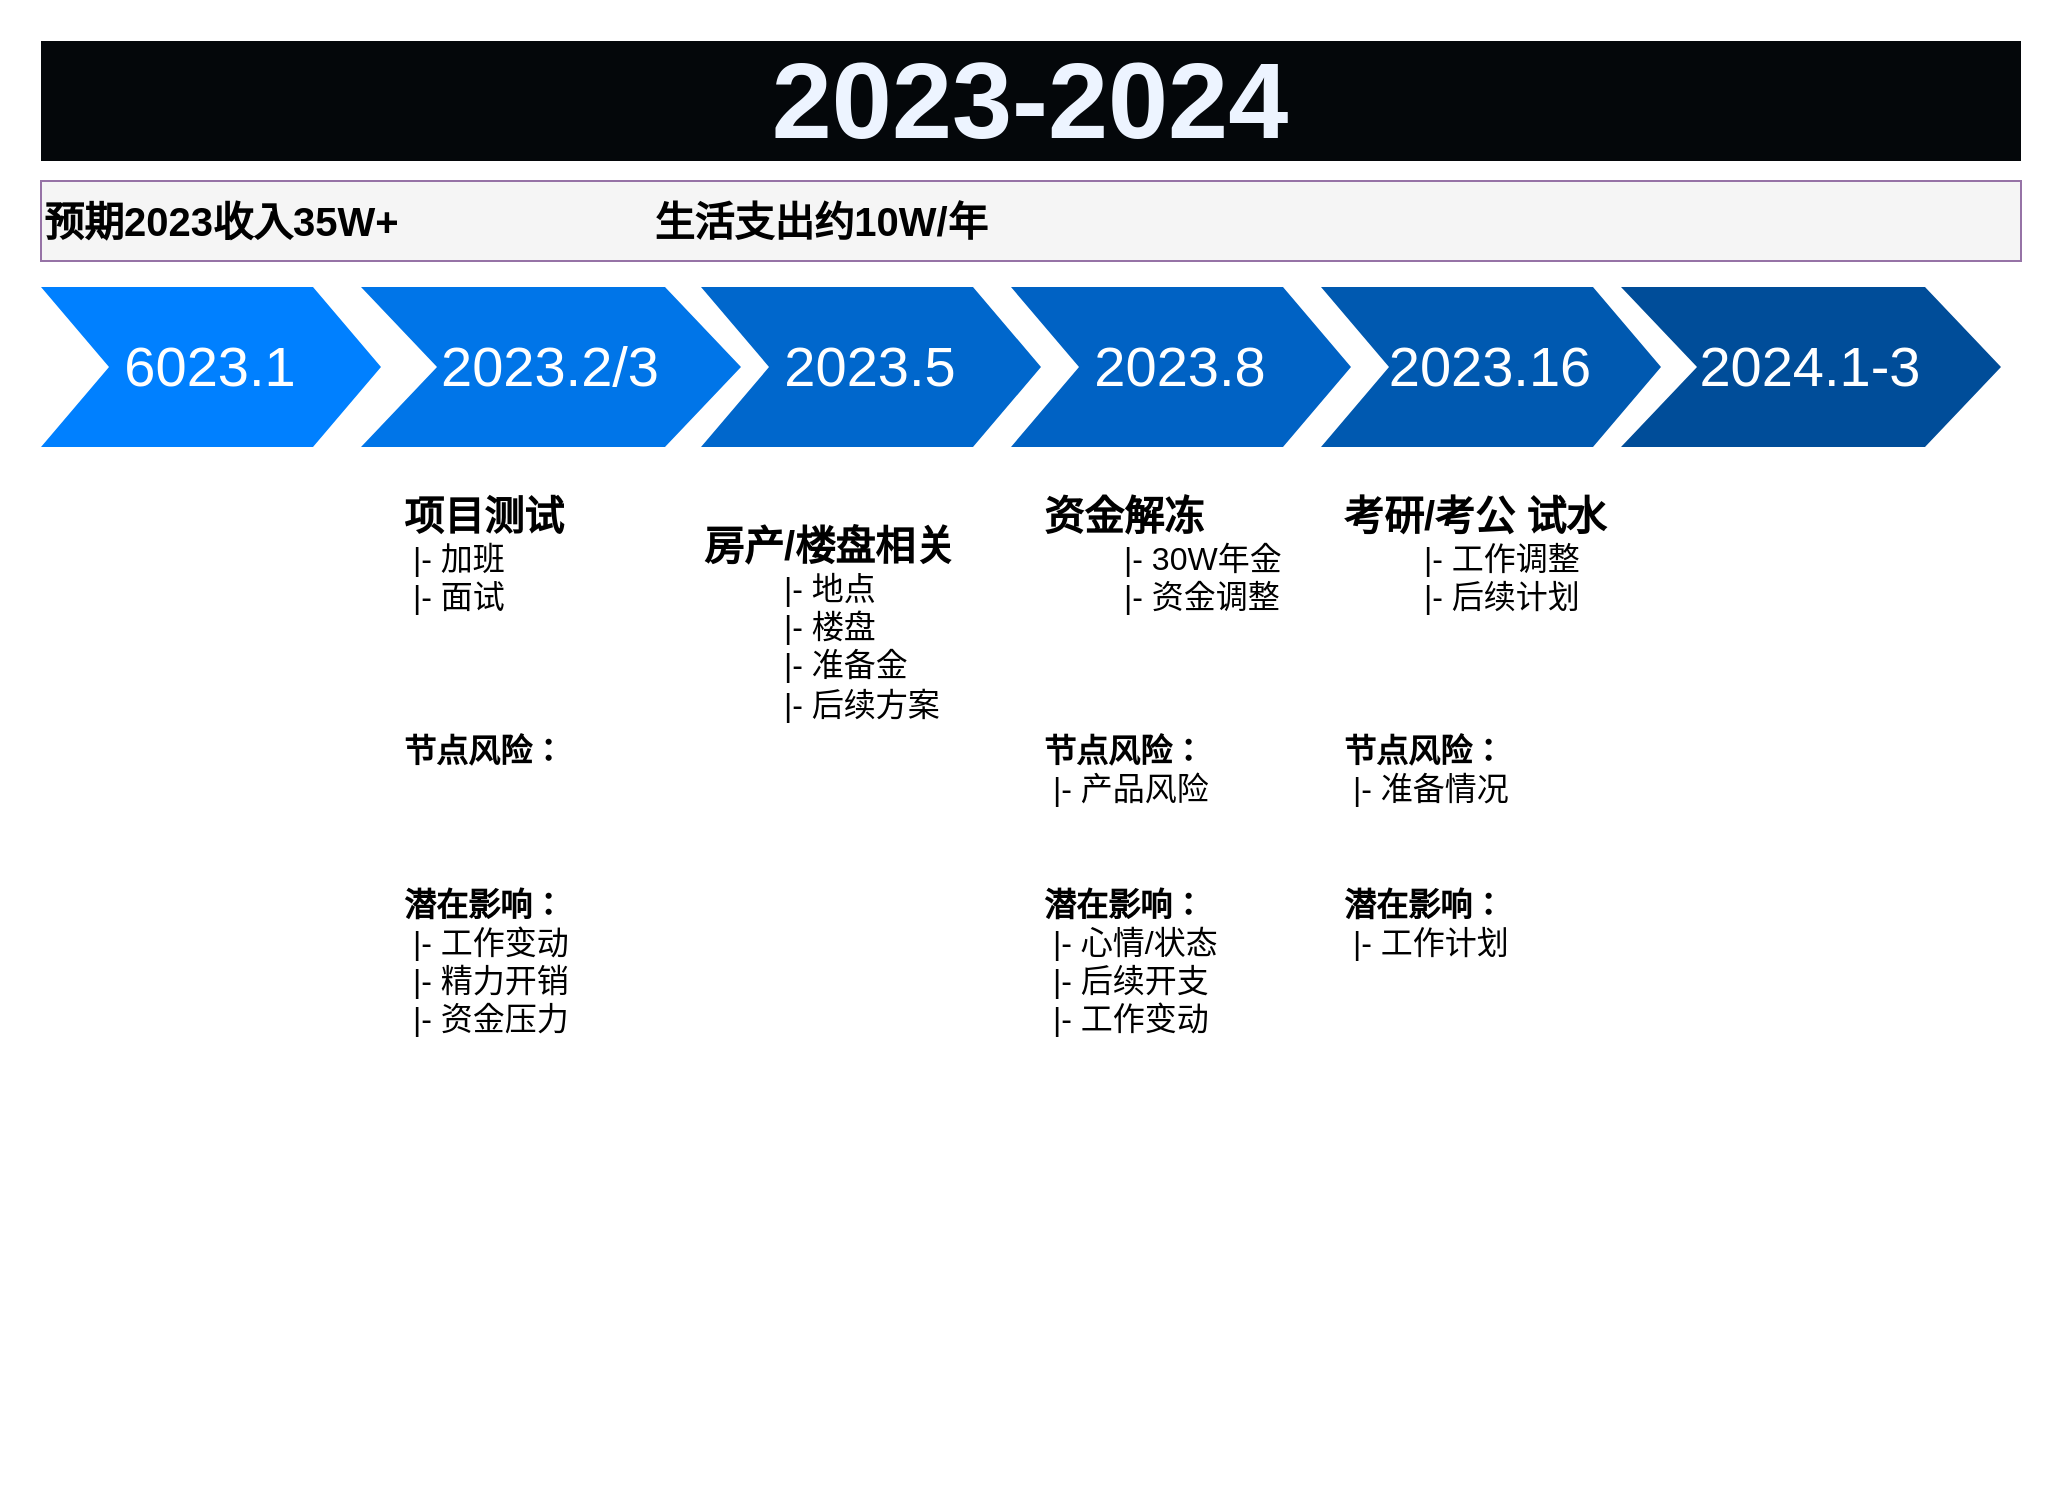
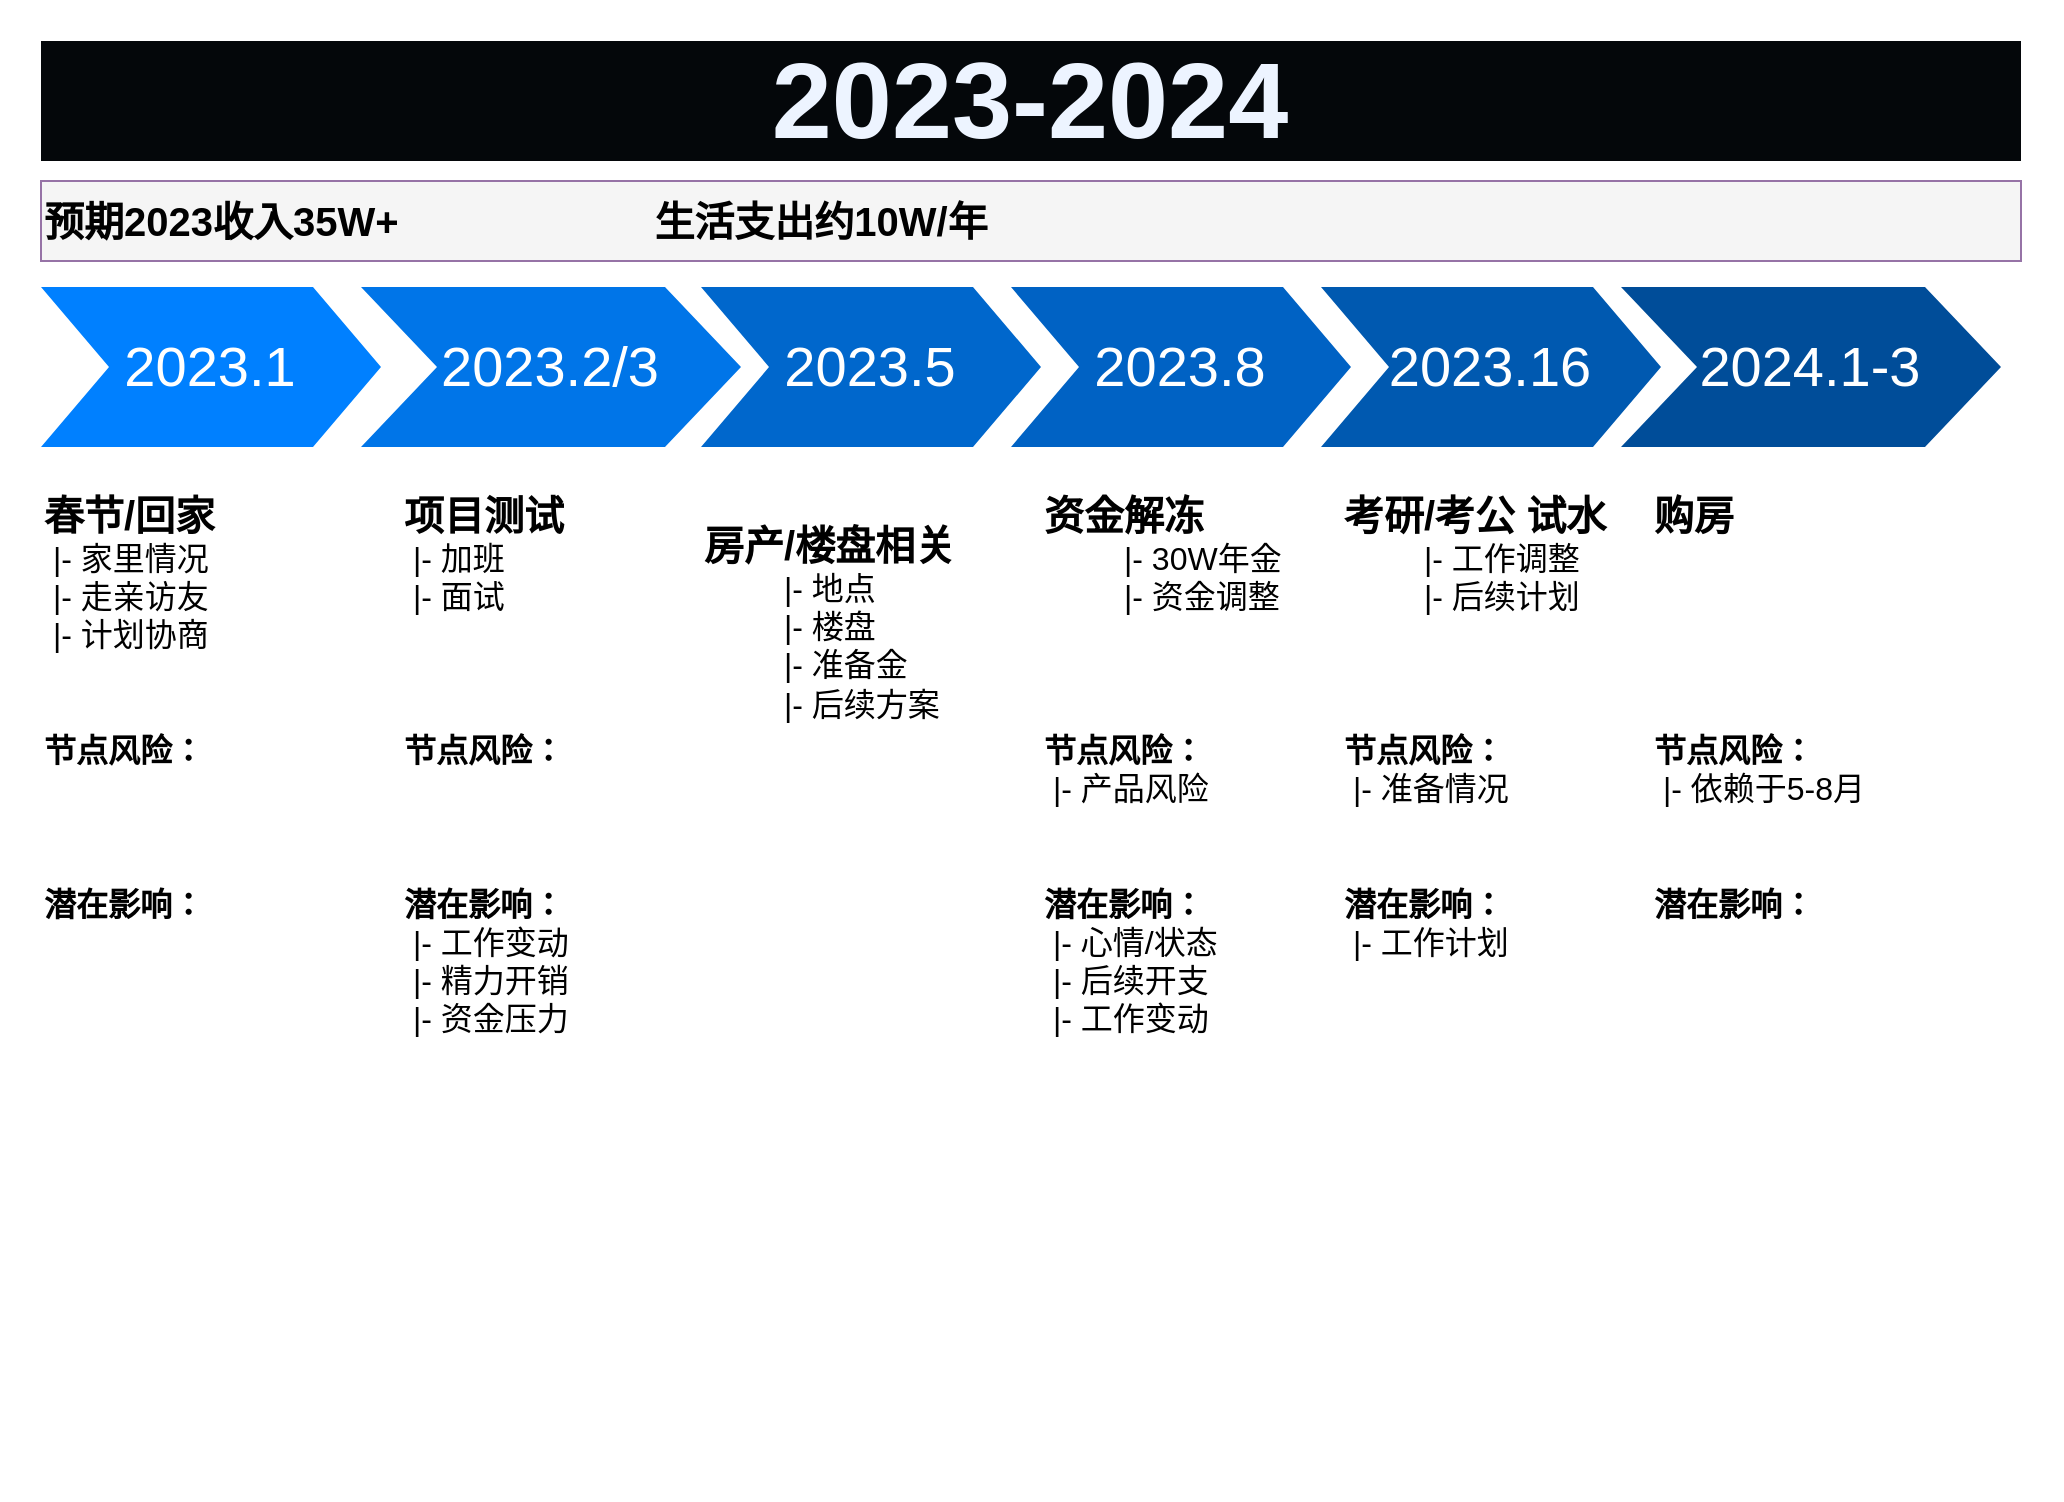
(211, 367) -> (211, 367)
none -> (181, 959)
none -> (1791, 959)
